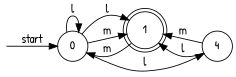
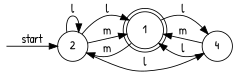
none -> (183, 16)
(73, 46) -> (73, 46)
